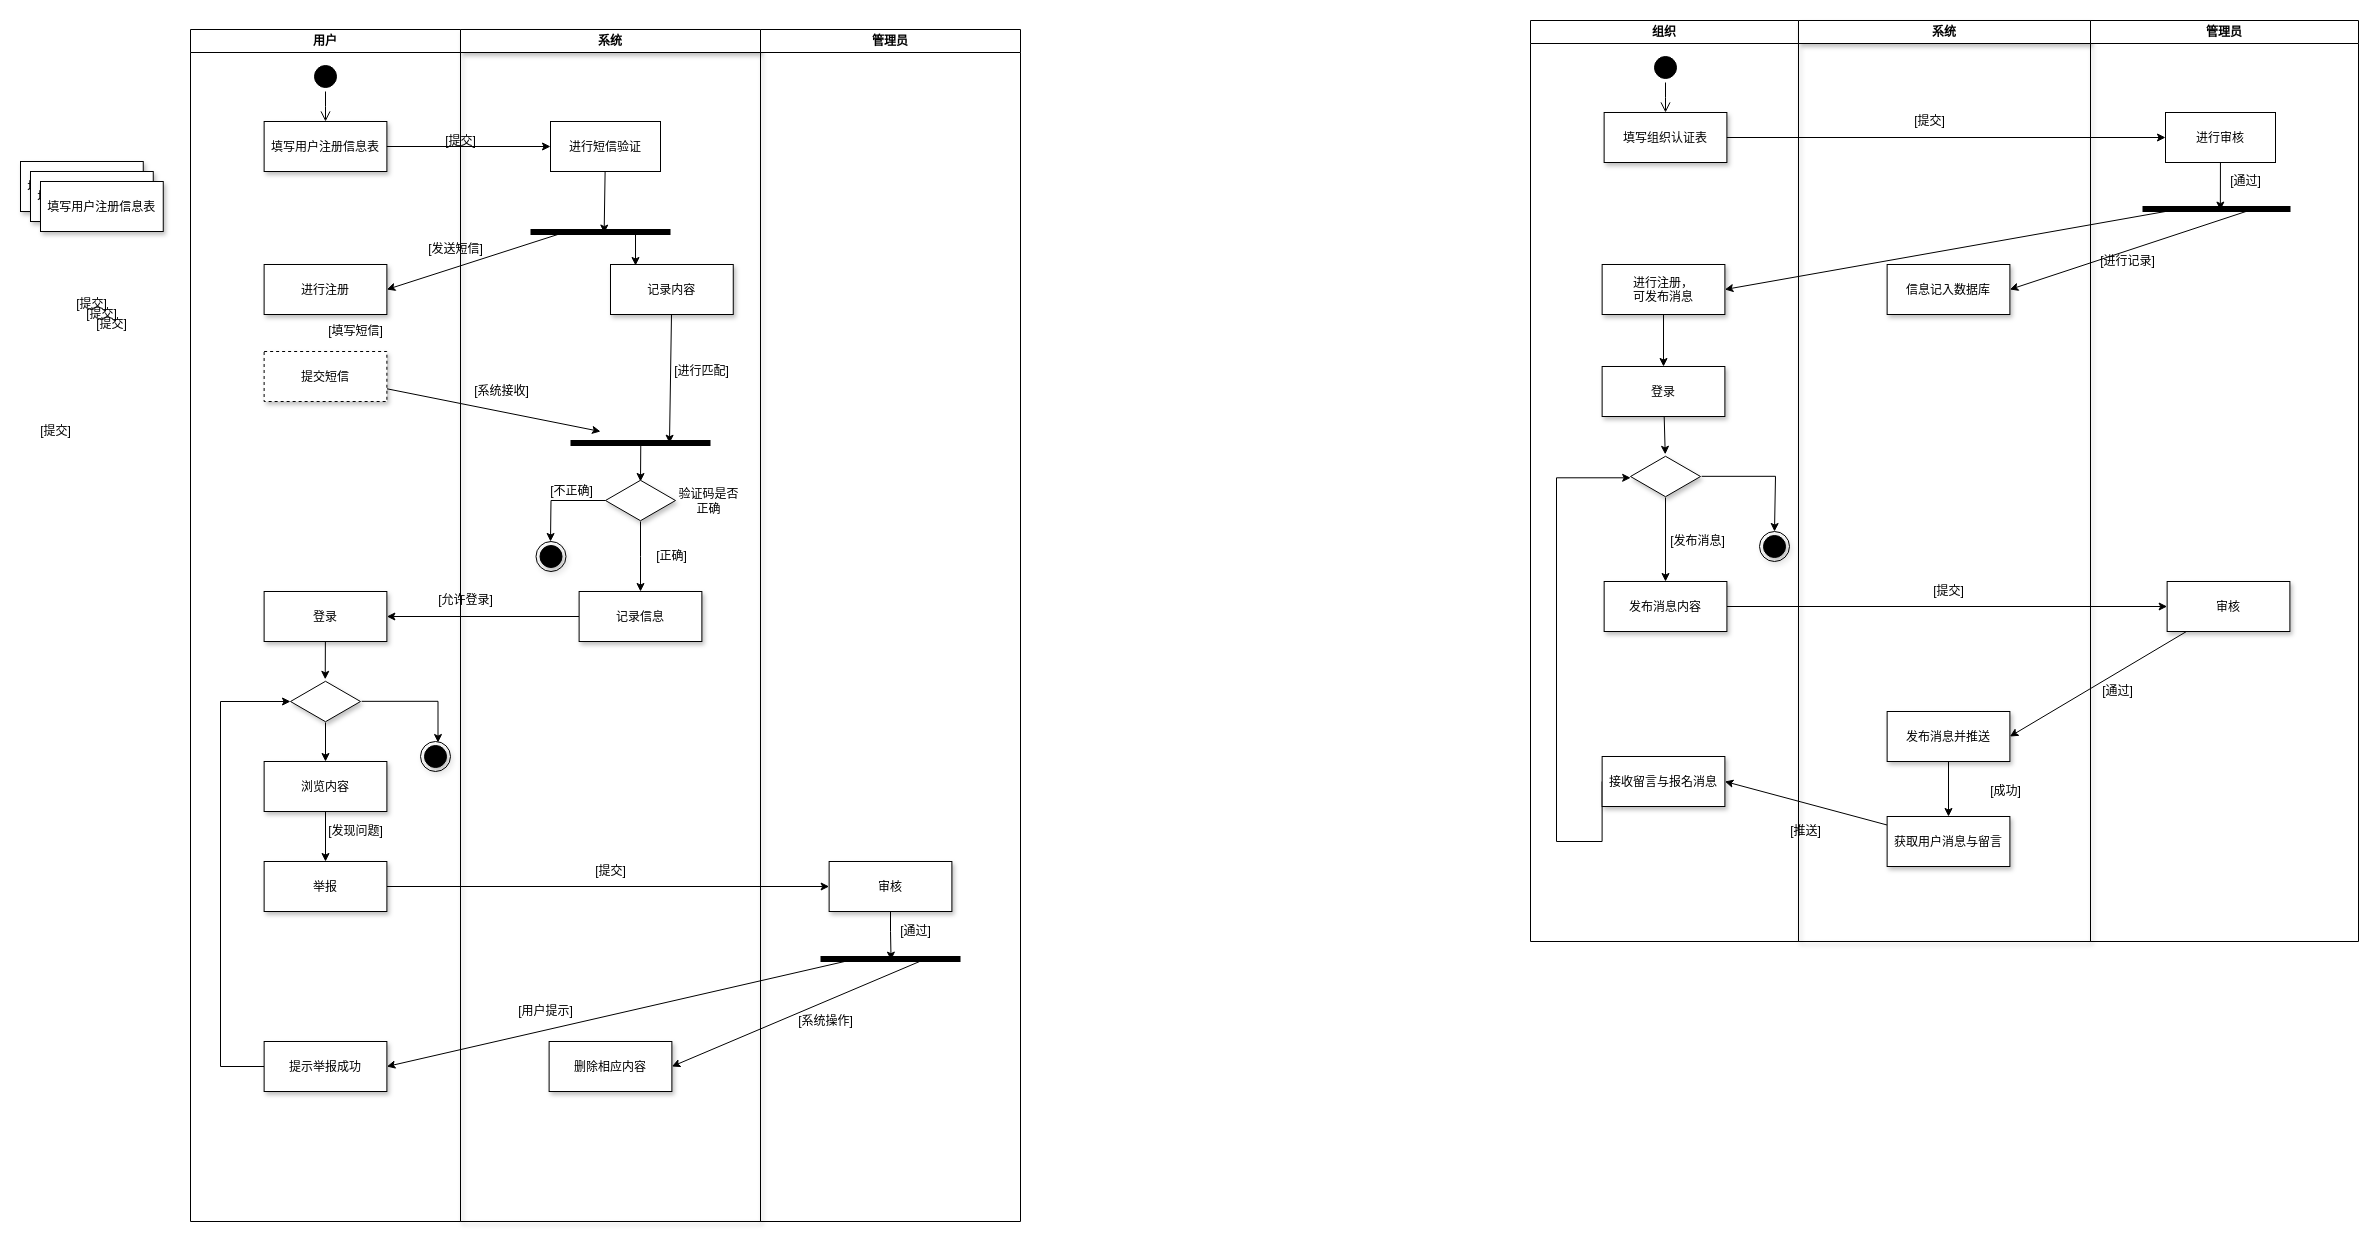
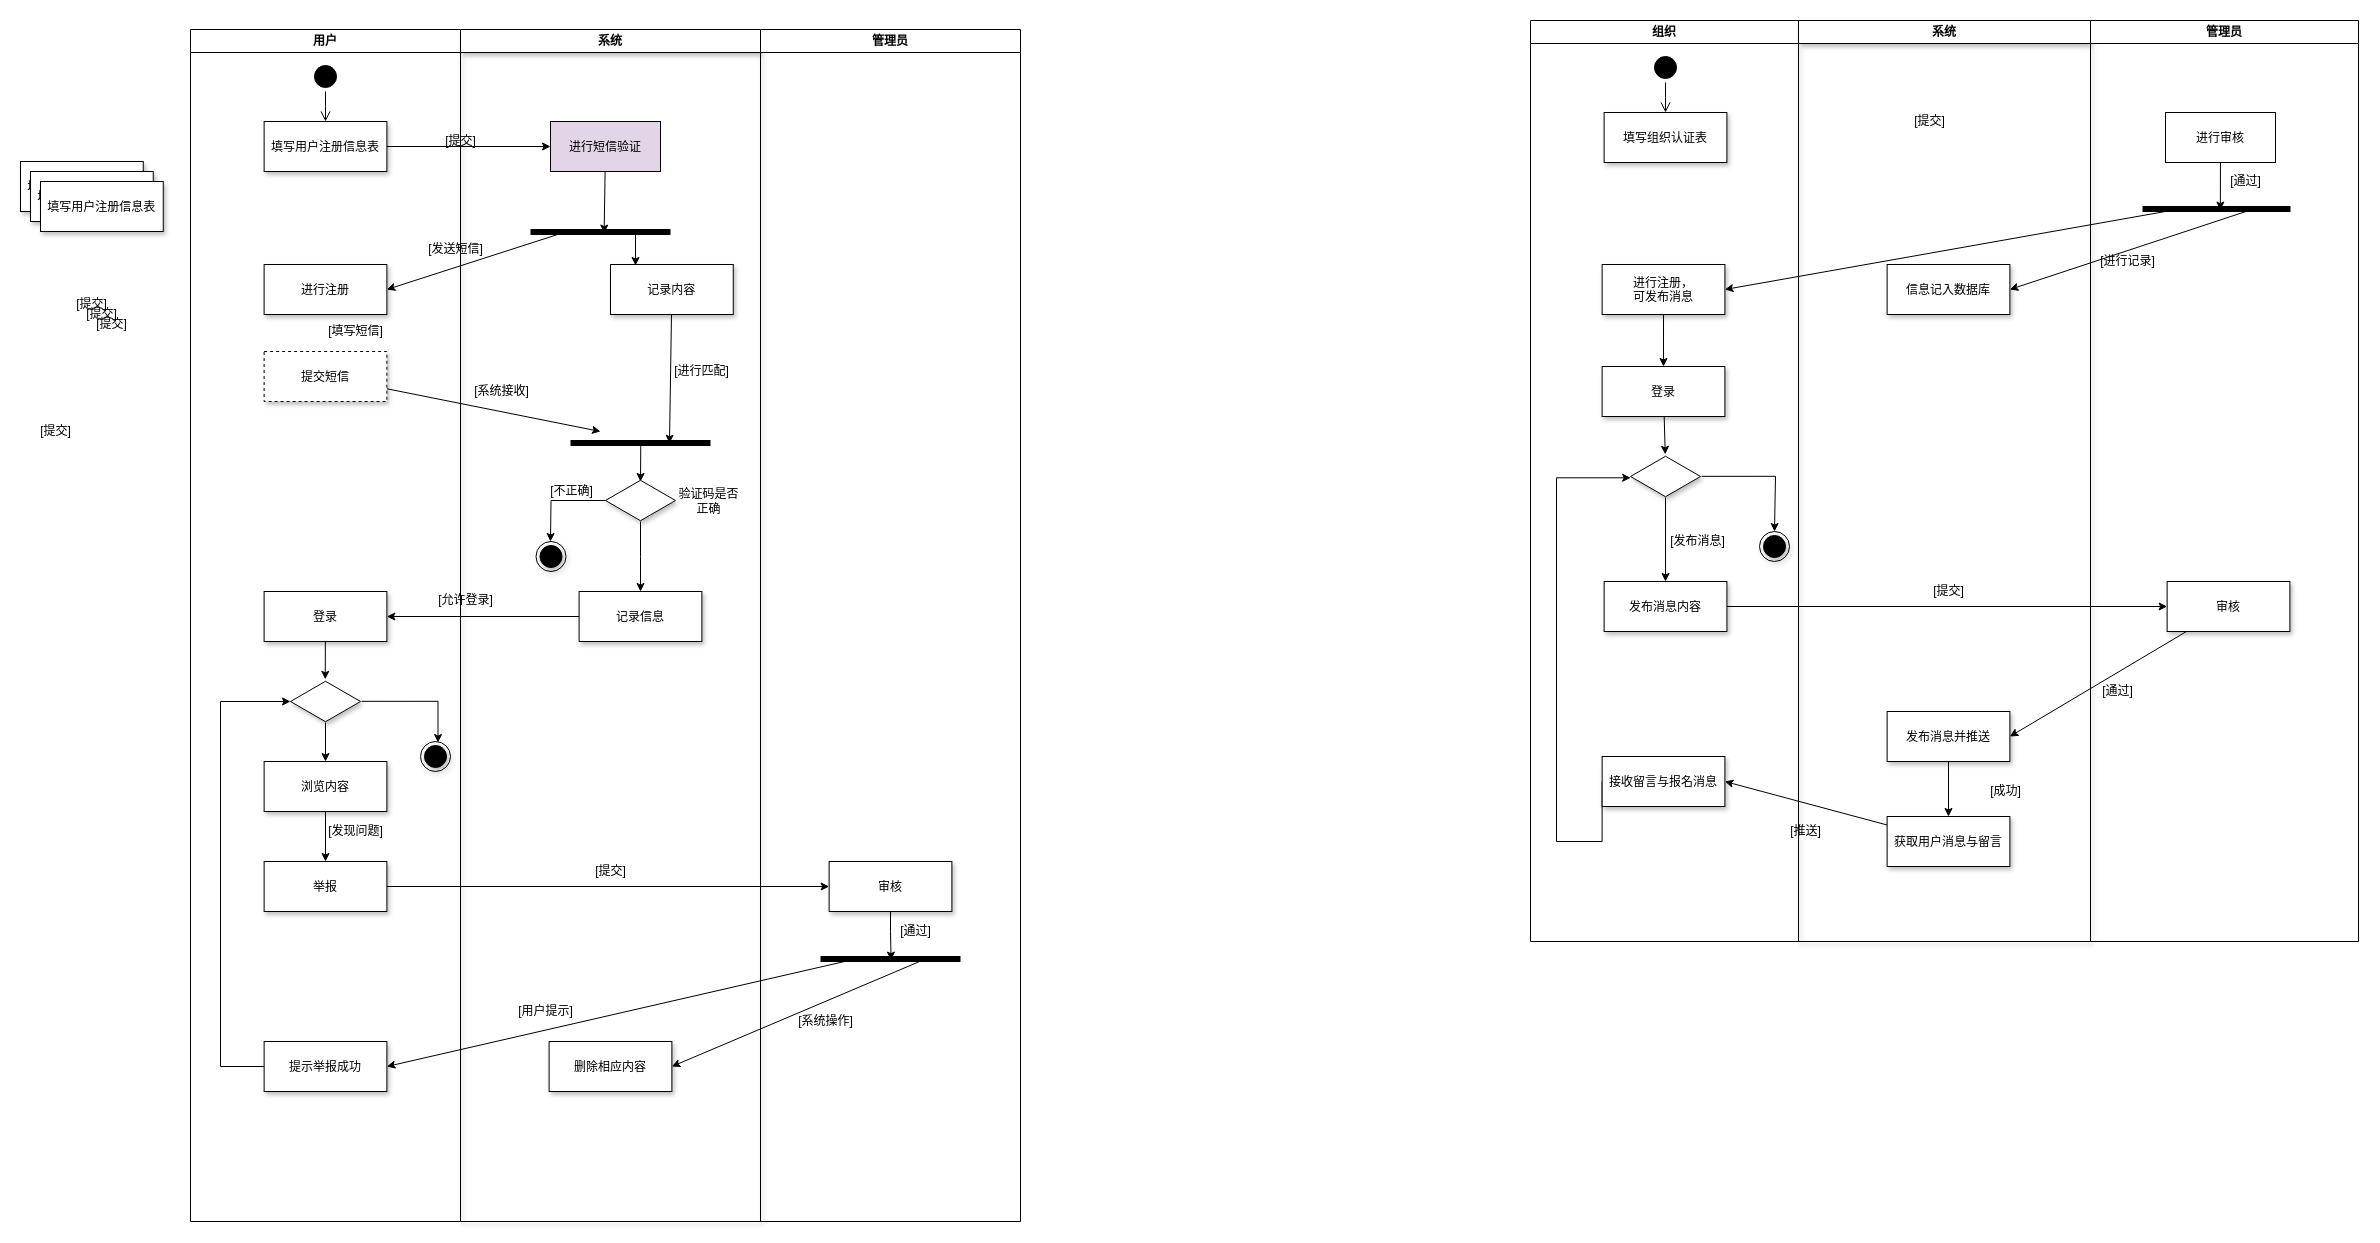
(1943, 138) -> none
(606, 147) -> (606, 147)
(671, 557) -> none
